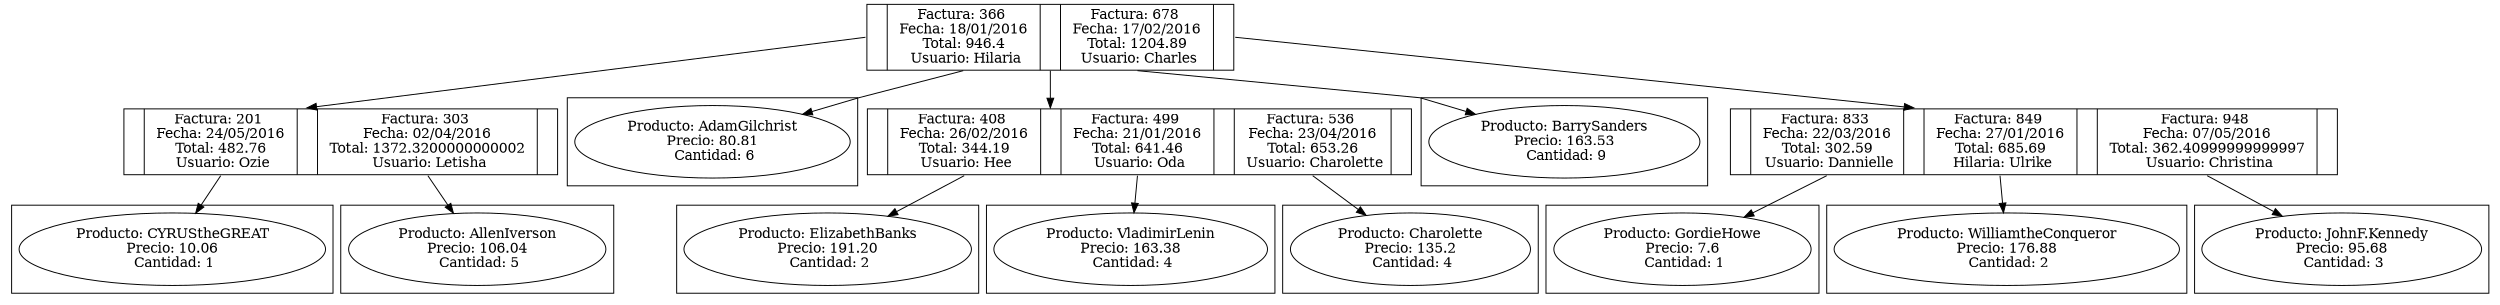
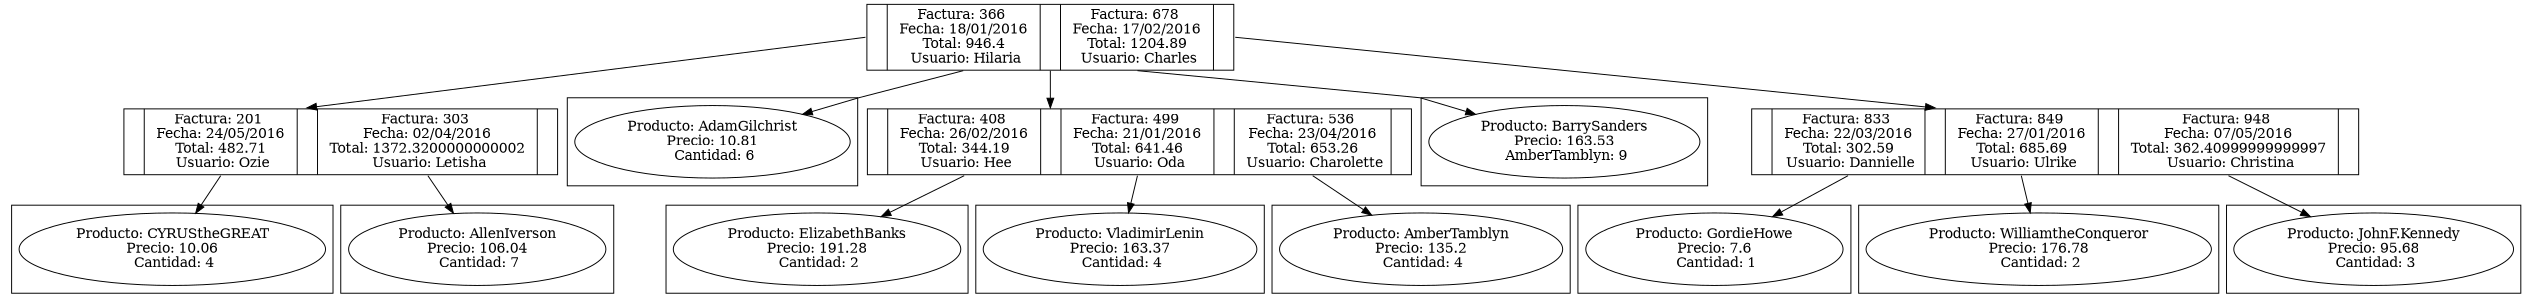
(712, 142) -> (712, 142)
(1564, 142) -> (1564, 142)
(221, 149) -> (221, 149)
(2000, 163) -> (2022, 163)
(172, 249) -> (172, 249)
(477, 249) -> (477, 249)
(828, 249) -> (817, 249)
(1131, 249) -> (1120, 249)
(1410, 249) -> (1421, 249)
(2007, 249) -> (2039, 249)
